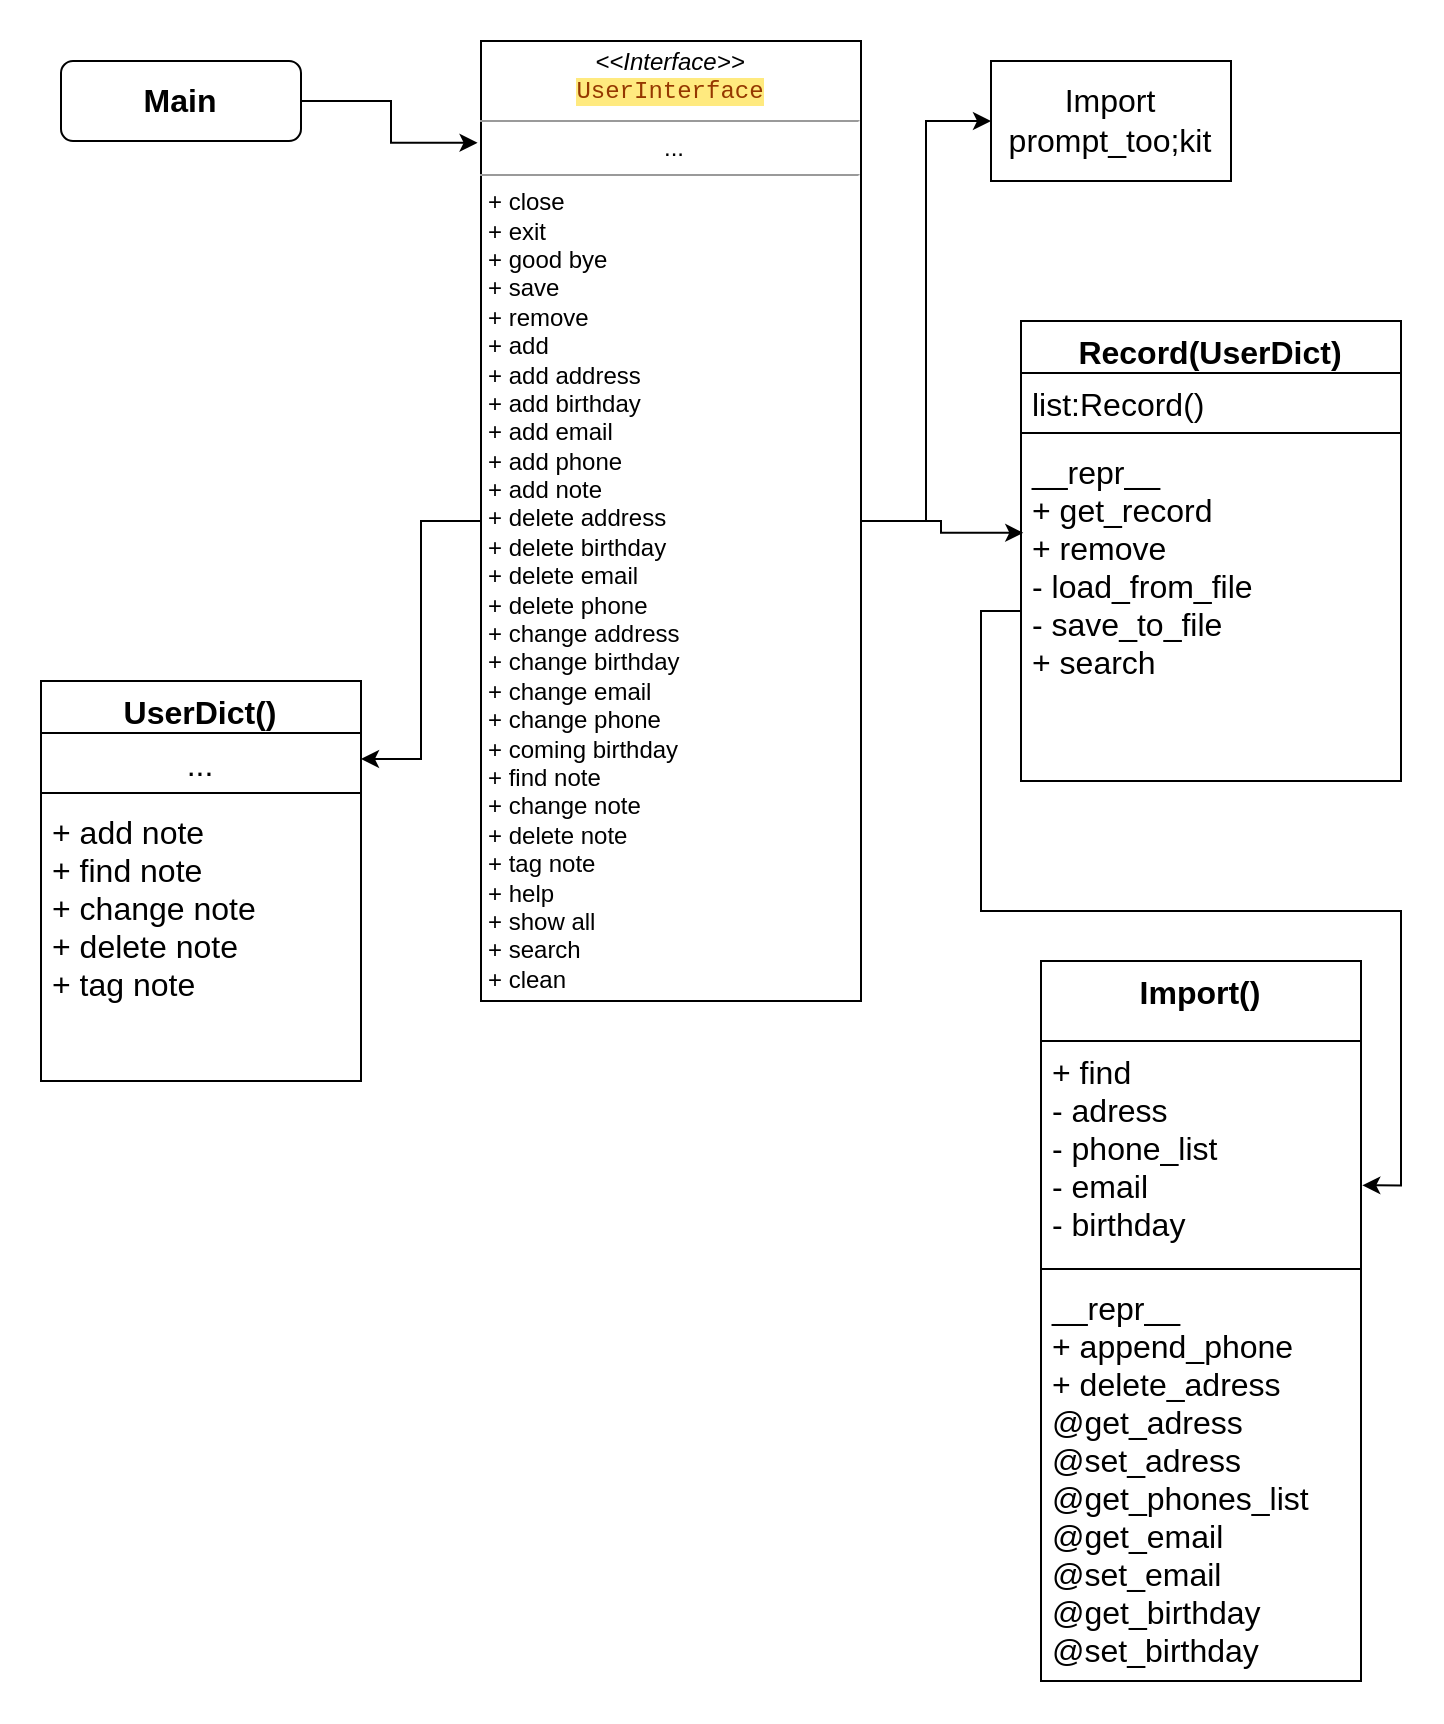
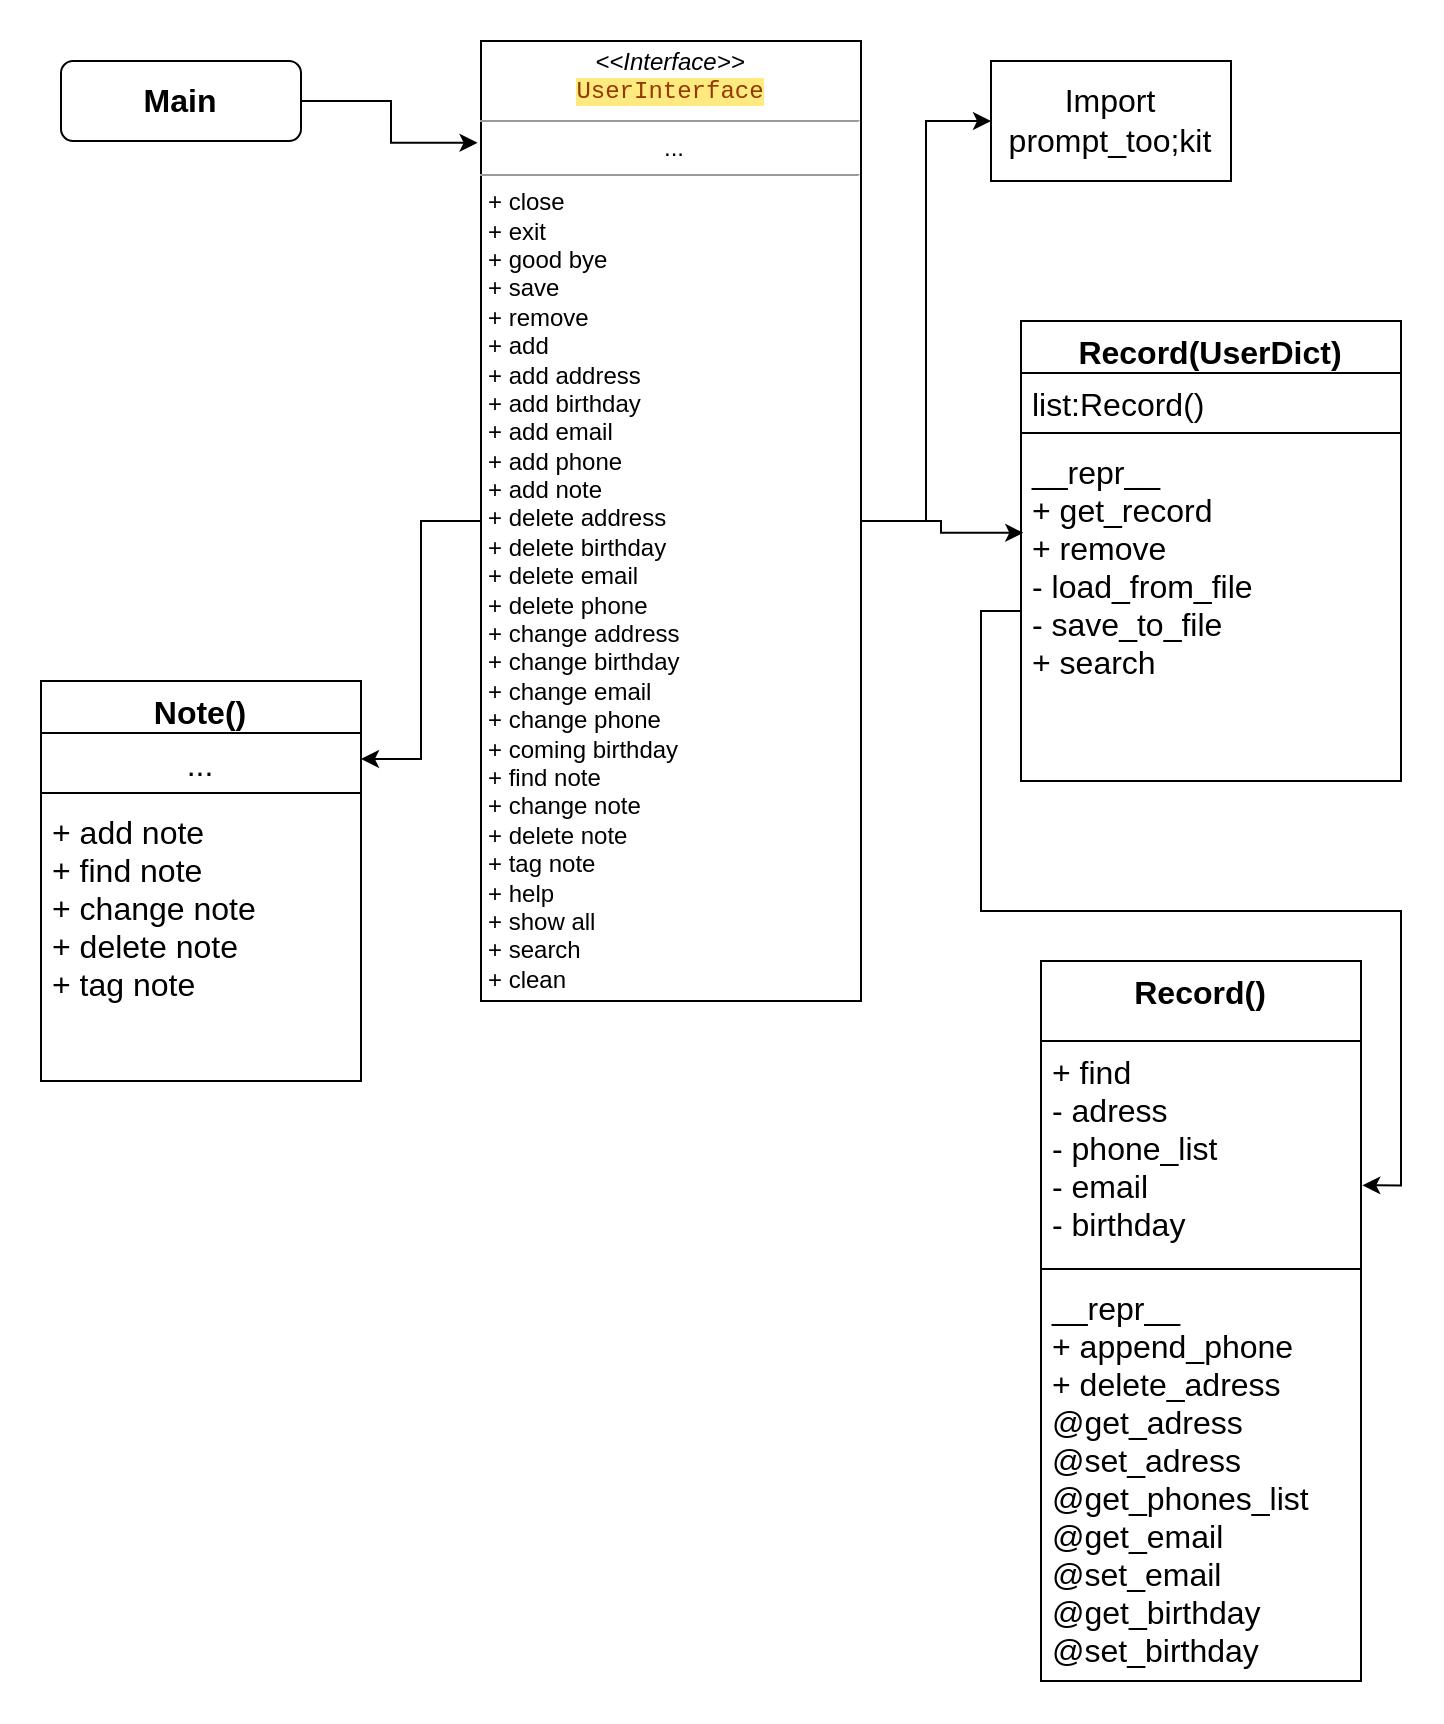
(200, 713) -> (200, 713)
(1200, 993) -> (1200, 993)
